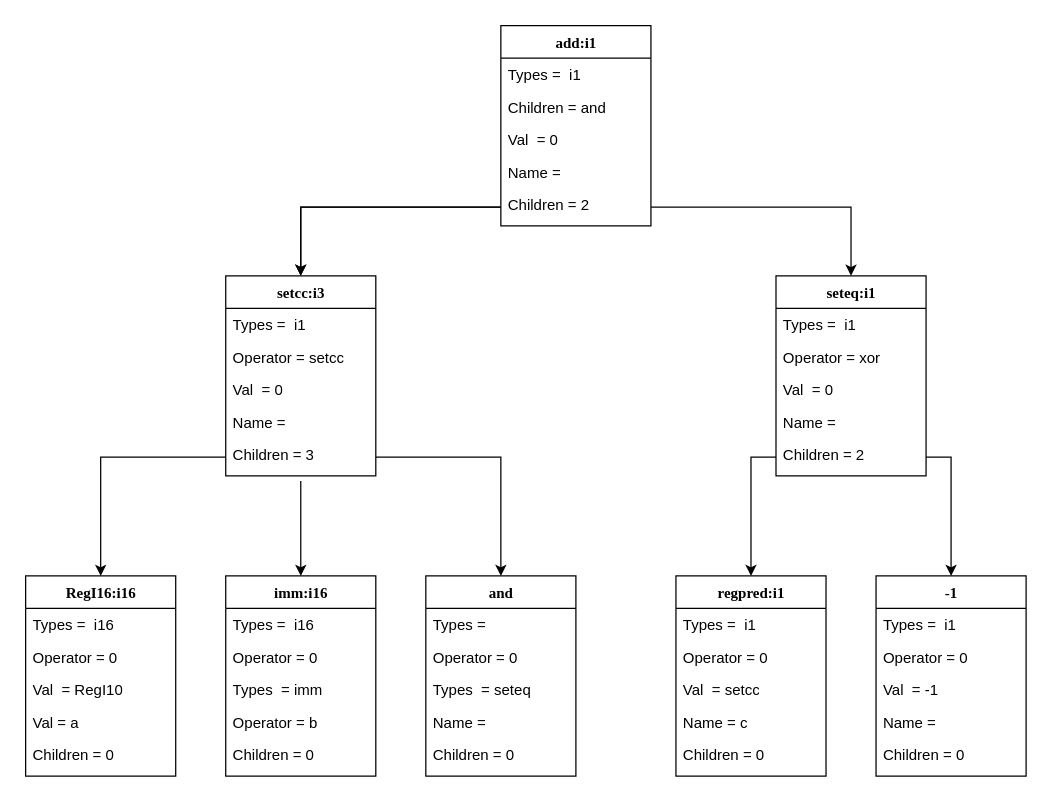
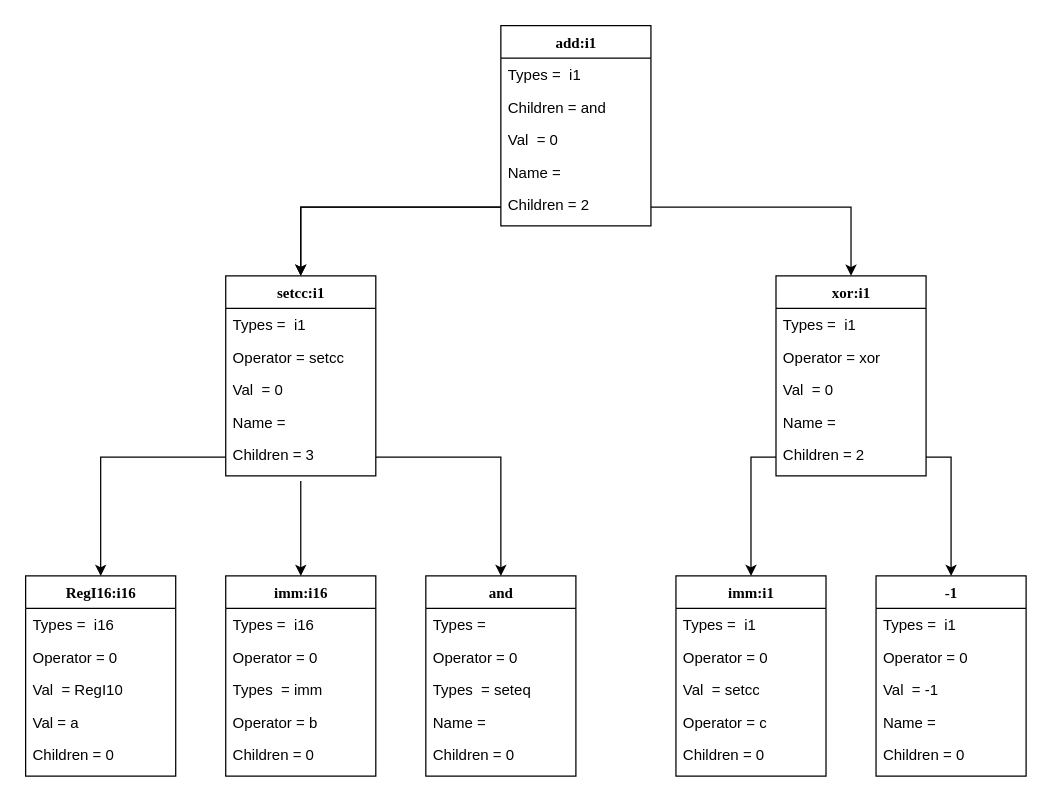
(301, 293) -> (301, 293)
(851, 293) -> (851, 293)
(751, 593) -> (751, 593)
(713, 723) -> (730, 723)
